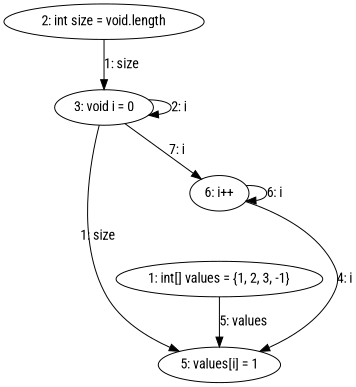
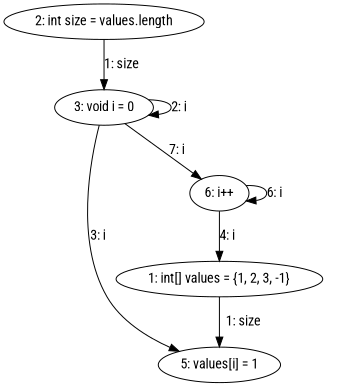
(104, 22) -> (104, 22)
(98, 236) -> (98, 236)
(335, 267) -> (219, 231)
(244, 322) -> (244, 322)
